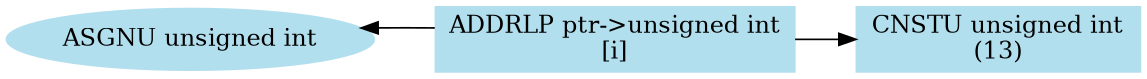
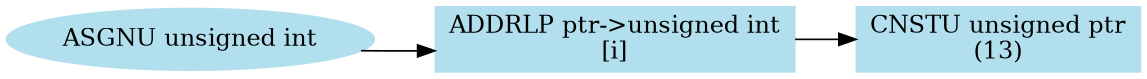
(406, 28) -> (389, 51)
(998, 39) -> (998, 39)
